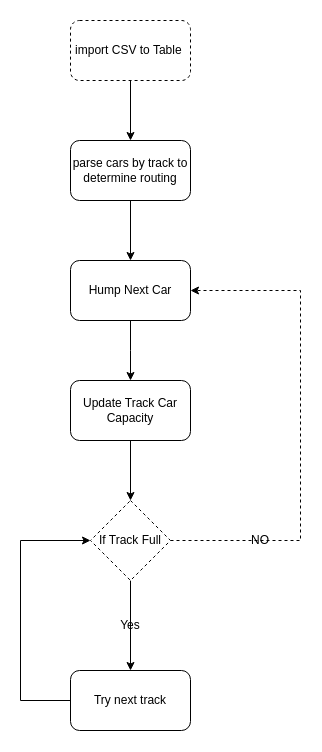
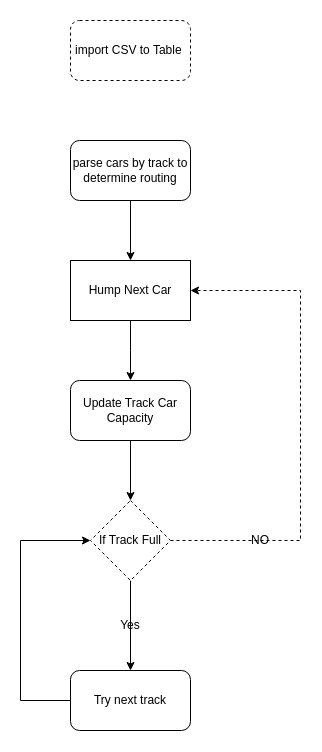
(131, 107) -> none
(131, 291) -> (131, 291)
